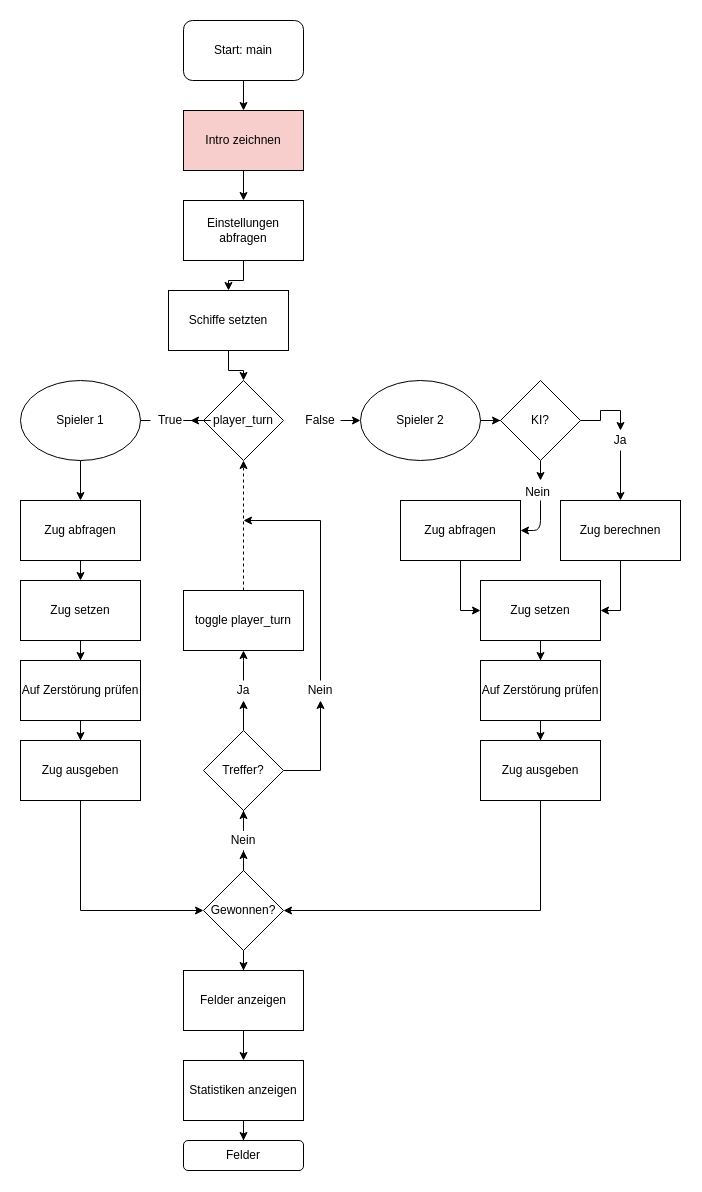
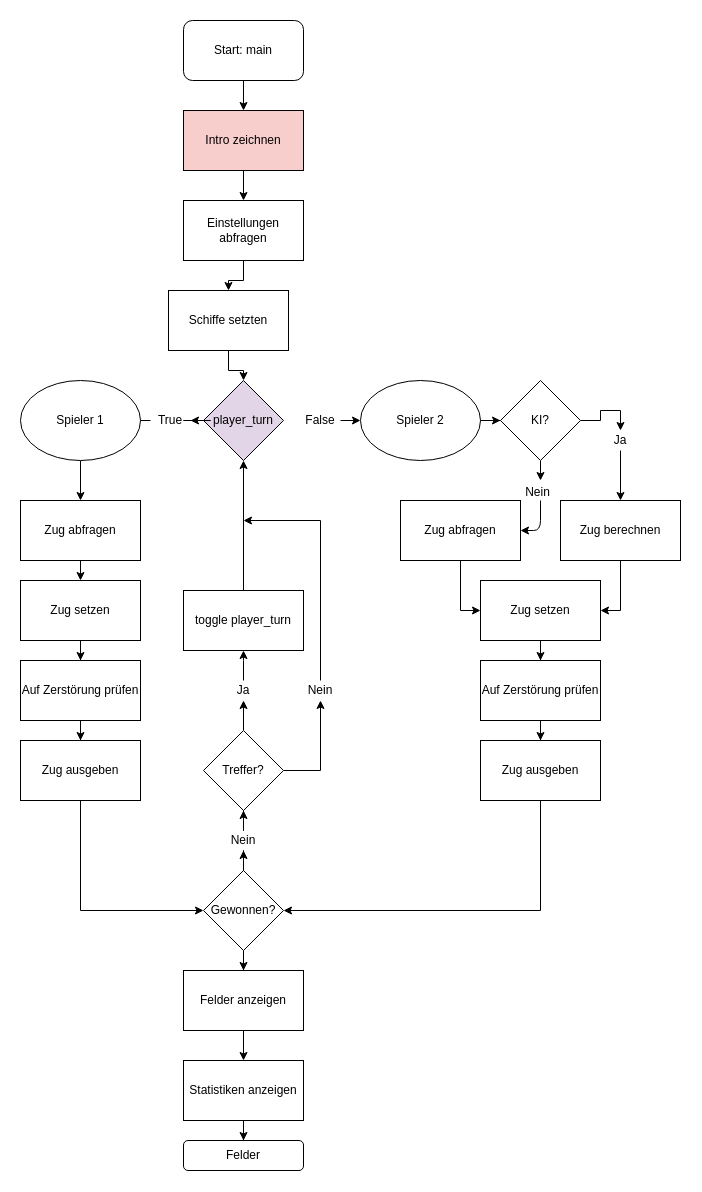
(244, 421) -> (244, 421)
(244, 529) -> (244, 529)
